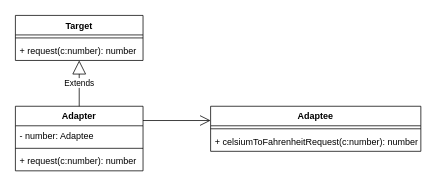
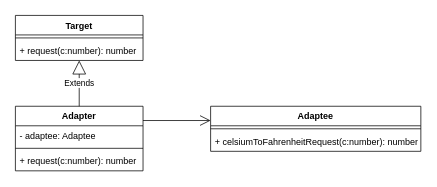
(59, 136) -> (61, 136)
